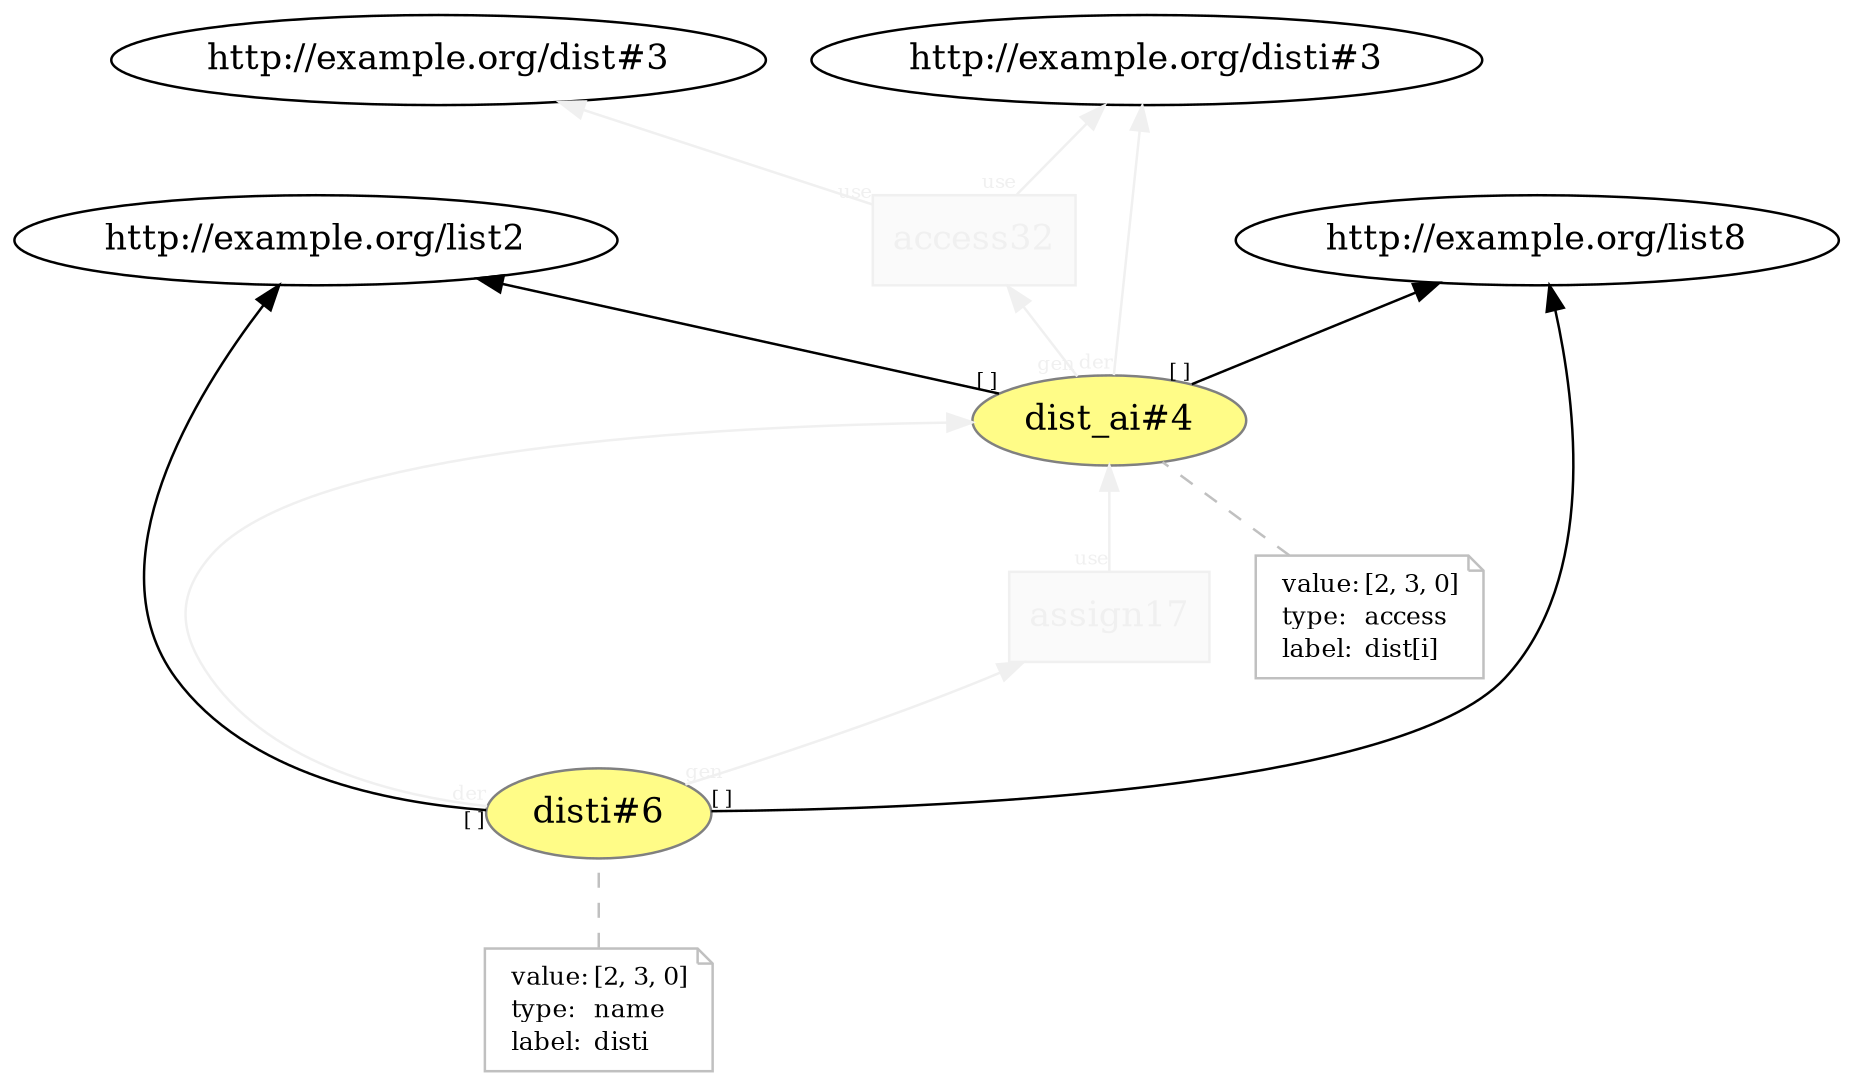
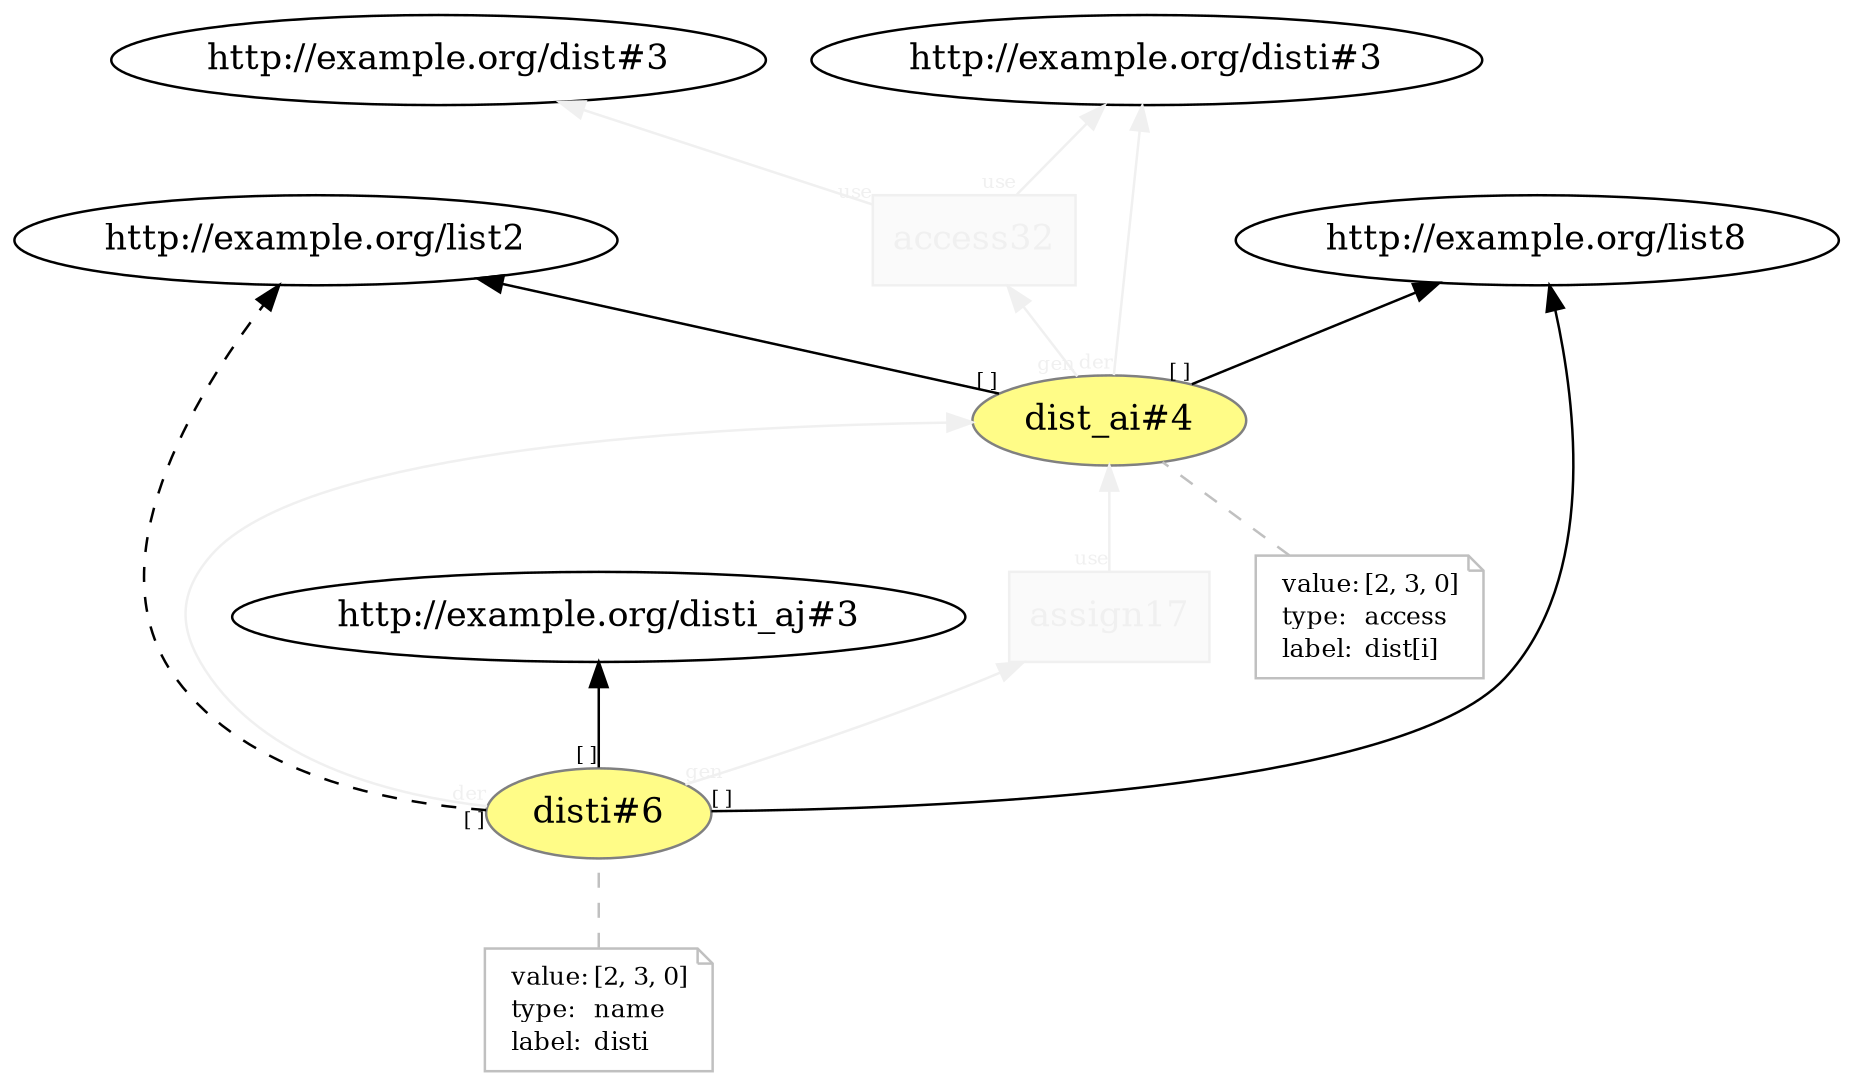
none -> (599, 617)
(162, 651) -> (162, 651)
